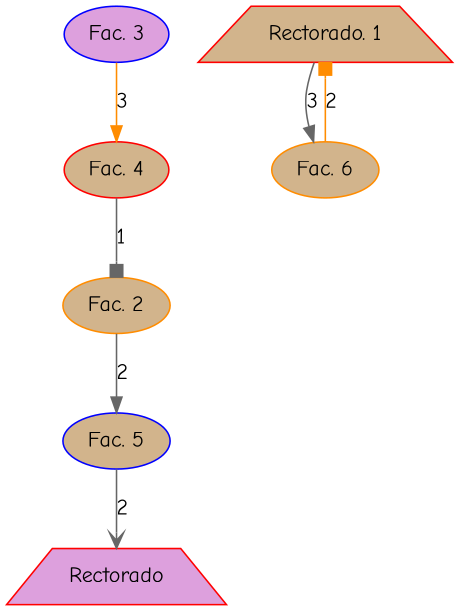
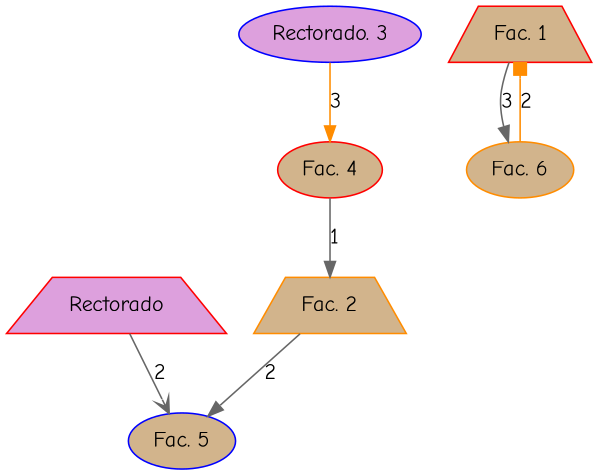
(117, 34) -> (330, 34)
(325, 34) -> (520, 34)
(117, 230) -> (330, 230)
(117, 305) -> (330, 305)
(117, 501) -> (146, 366)
